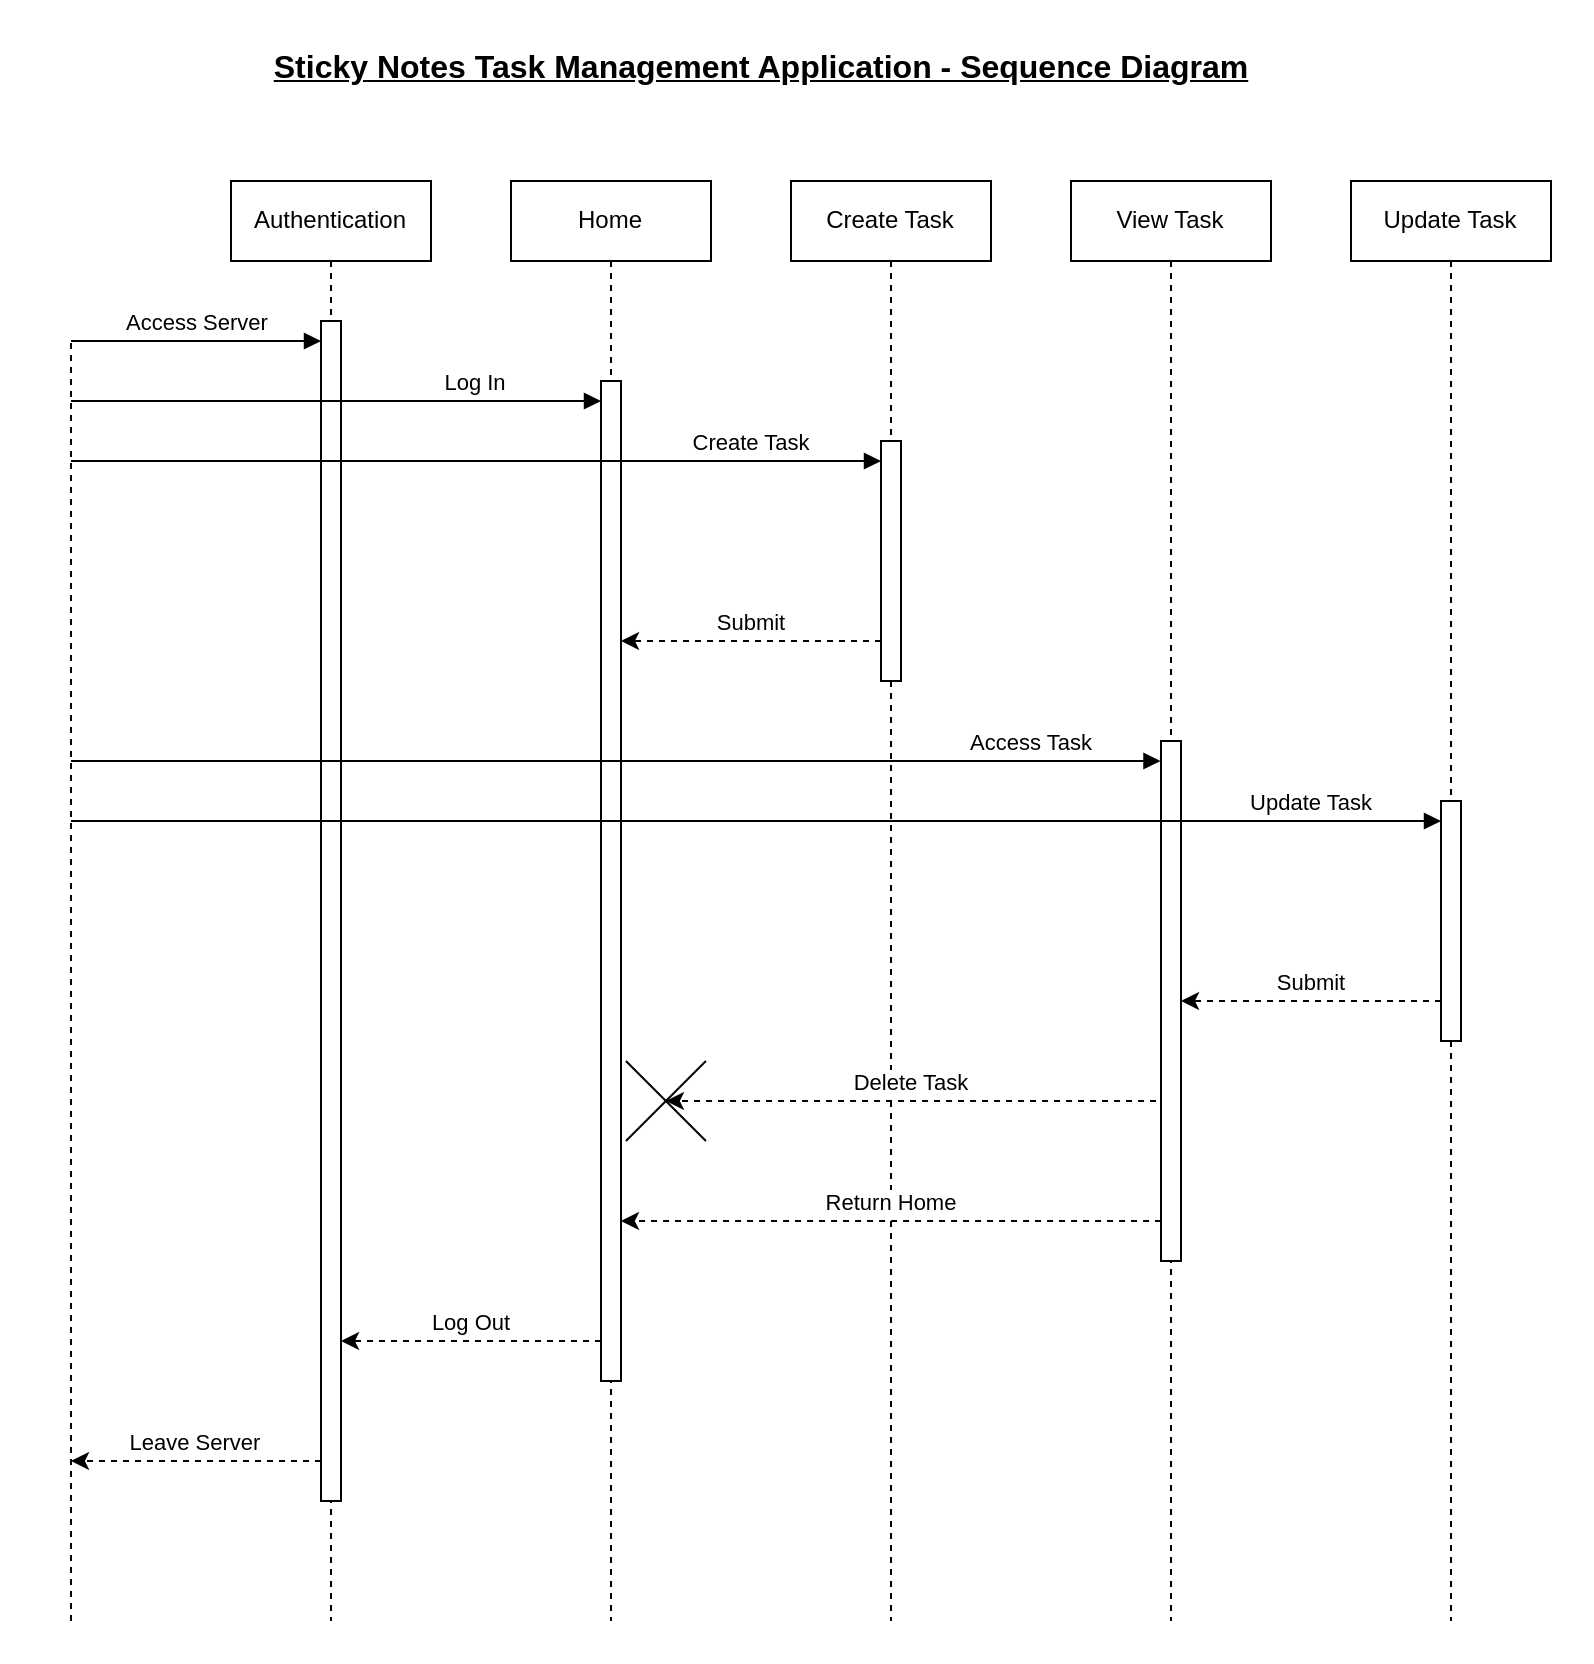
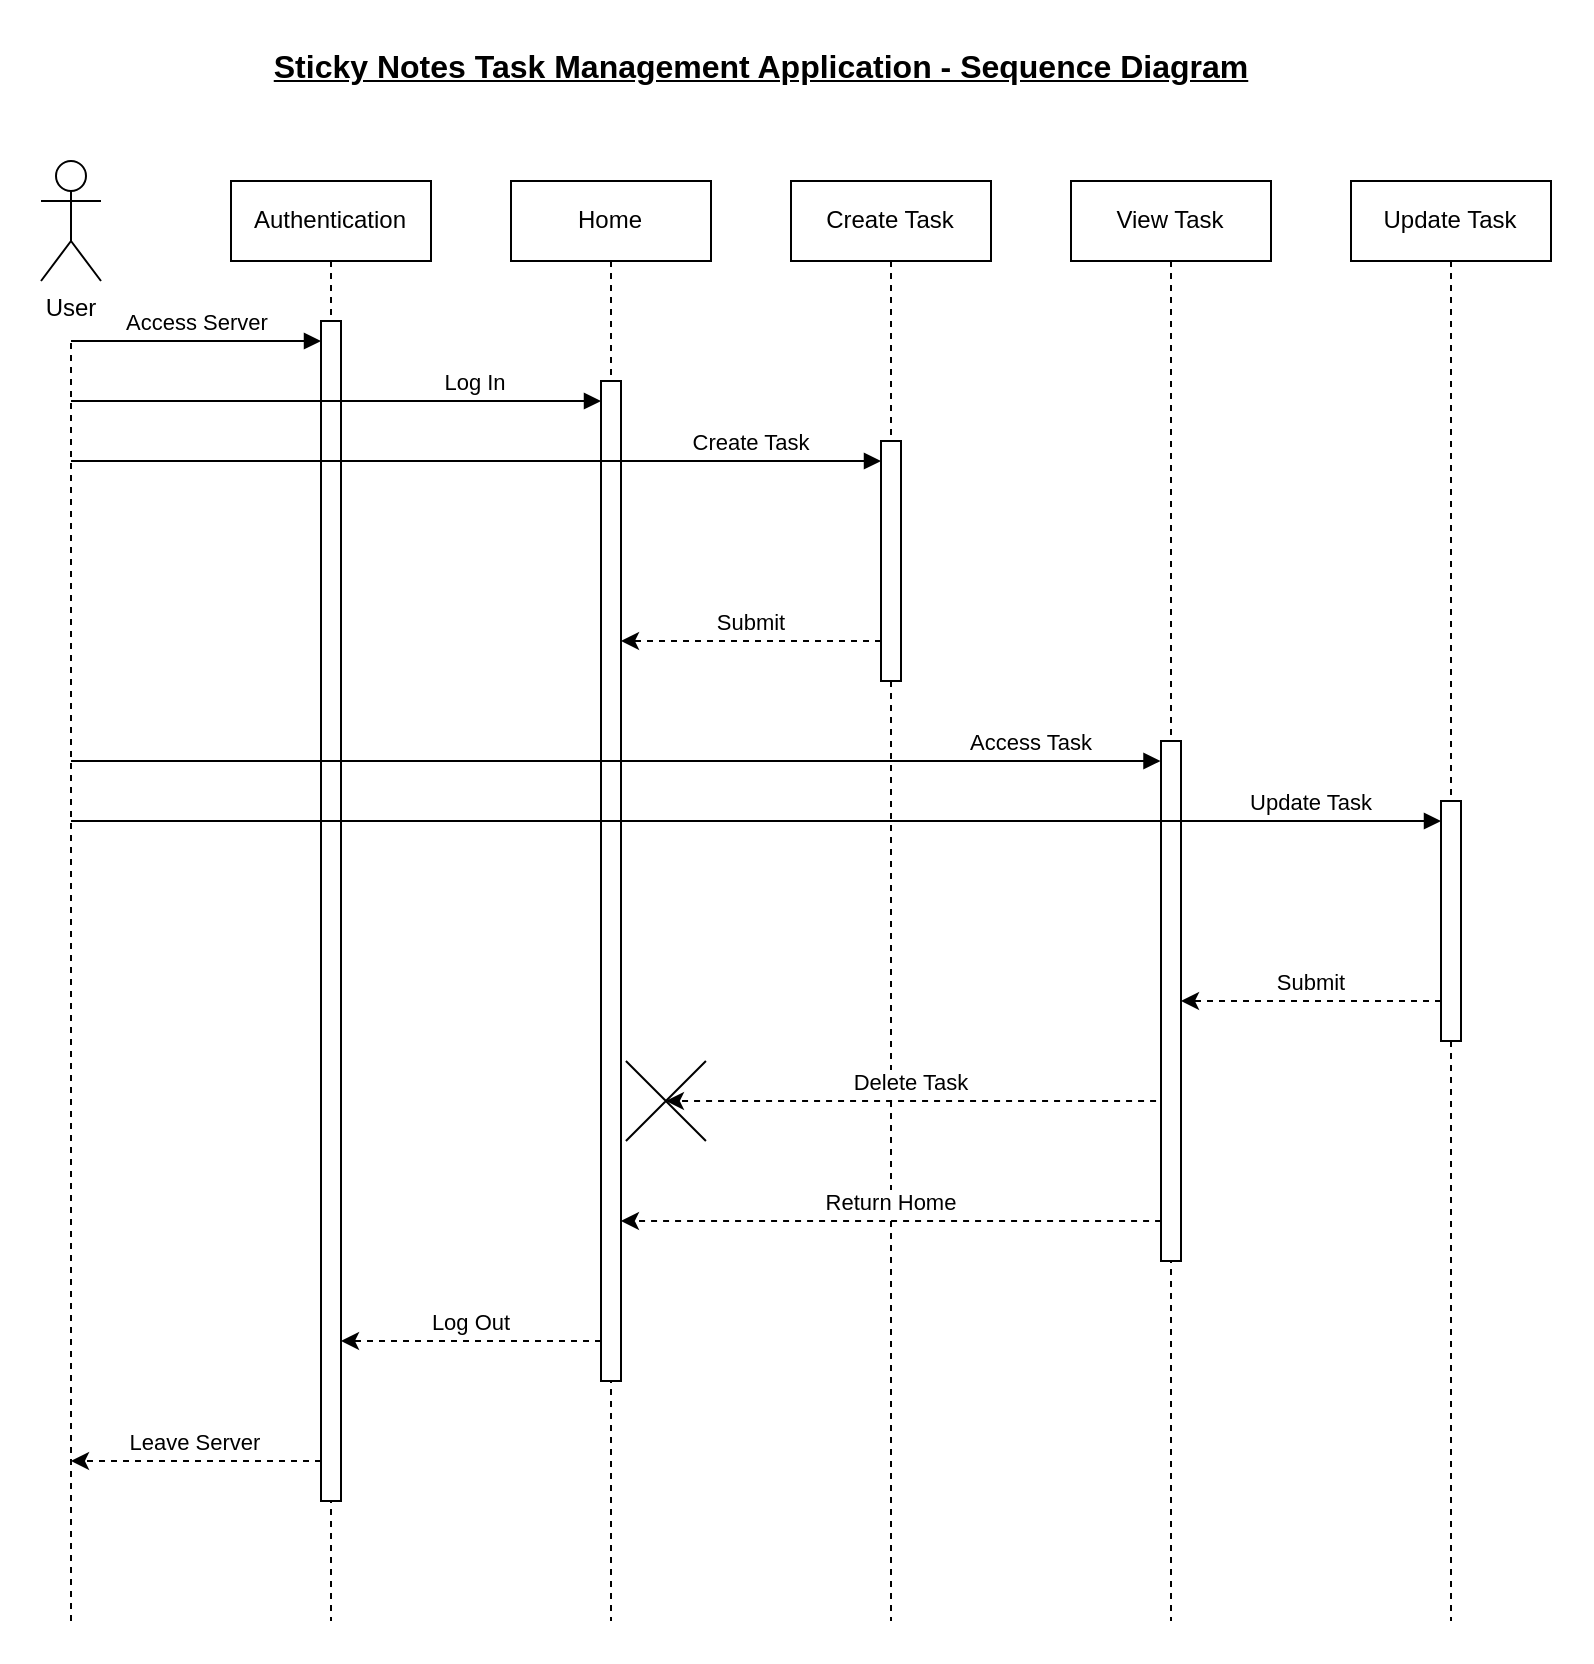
none -> (71, 221)
